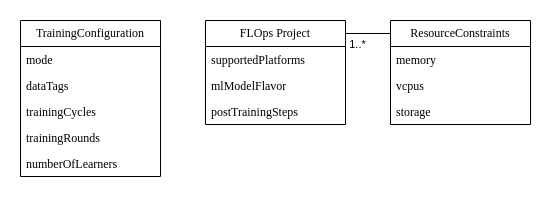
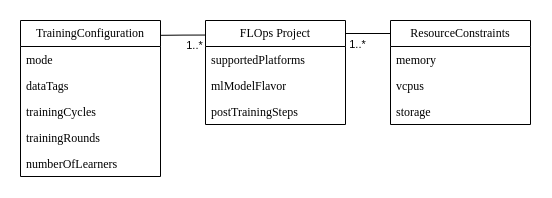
none -> (183, 35)
